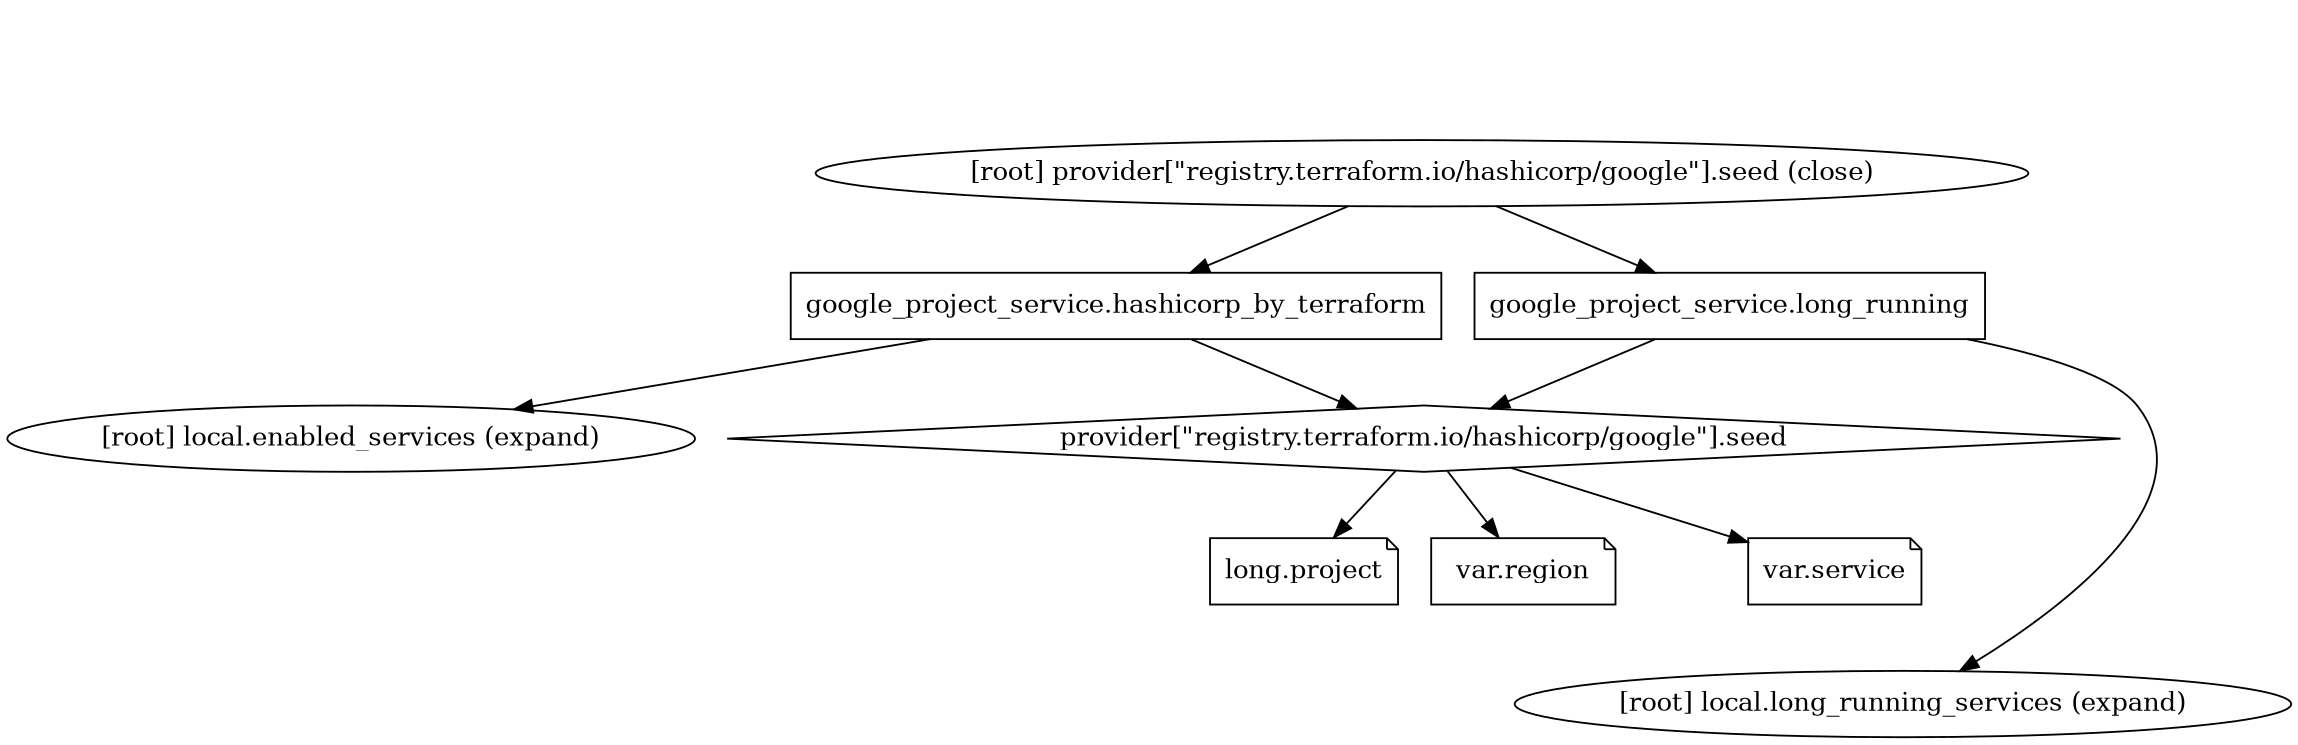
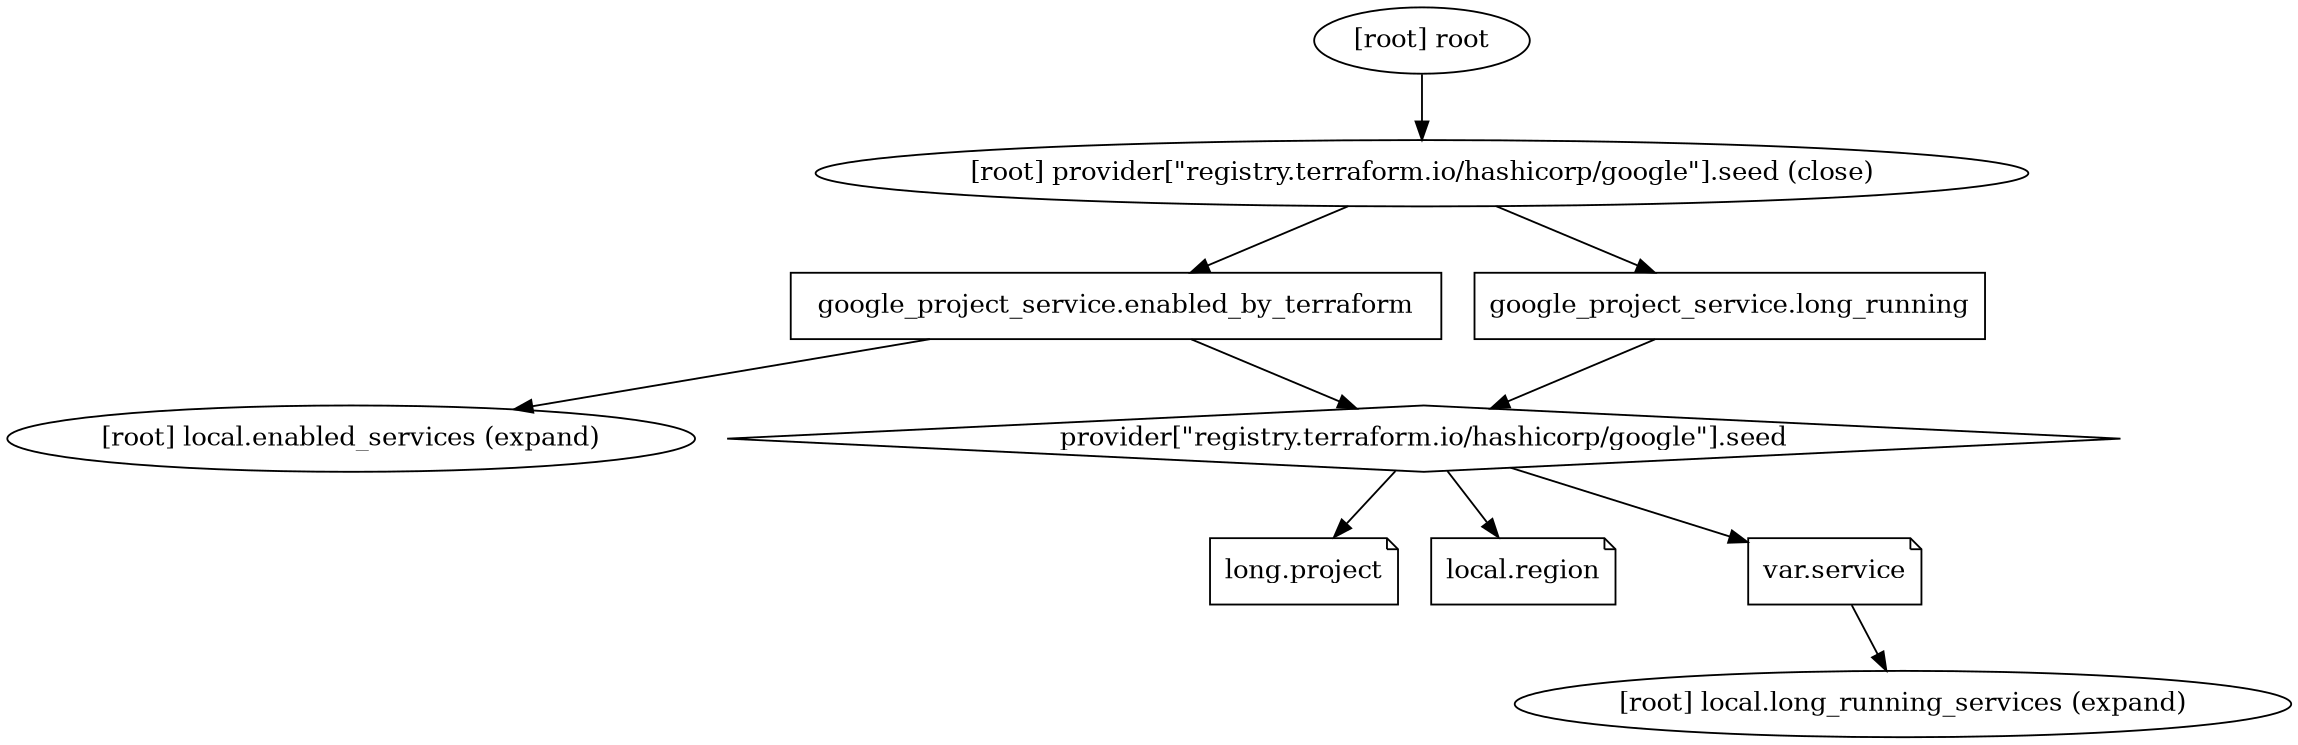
none -> (1422, 41)
(1116, 306) -> (1116, 306)
(2155, 478) -> (1865, 630)
(1523, 571) -> (1523, 571)
